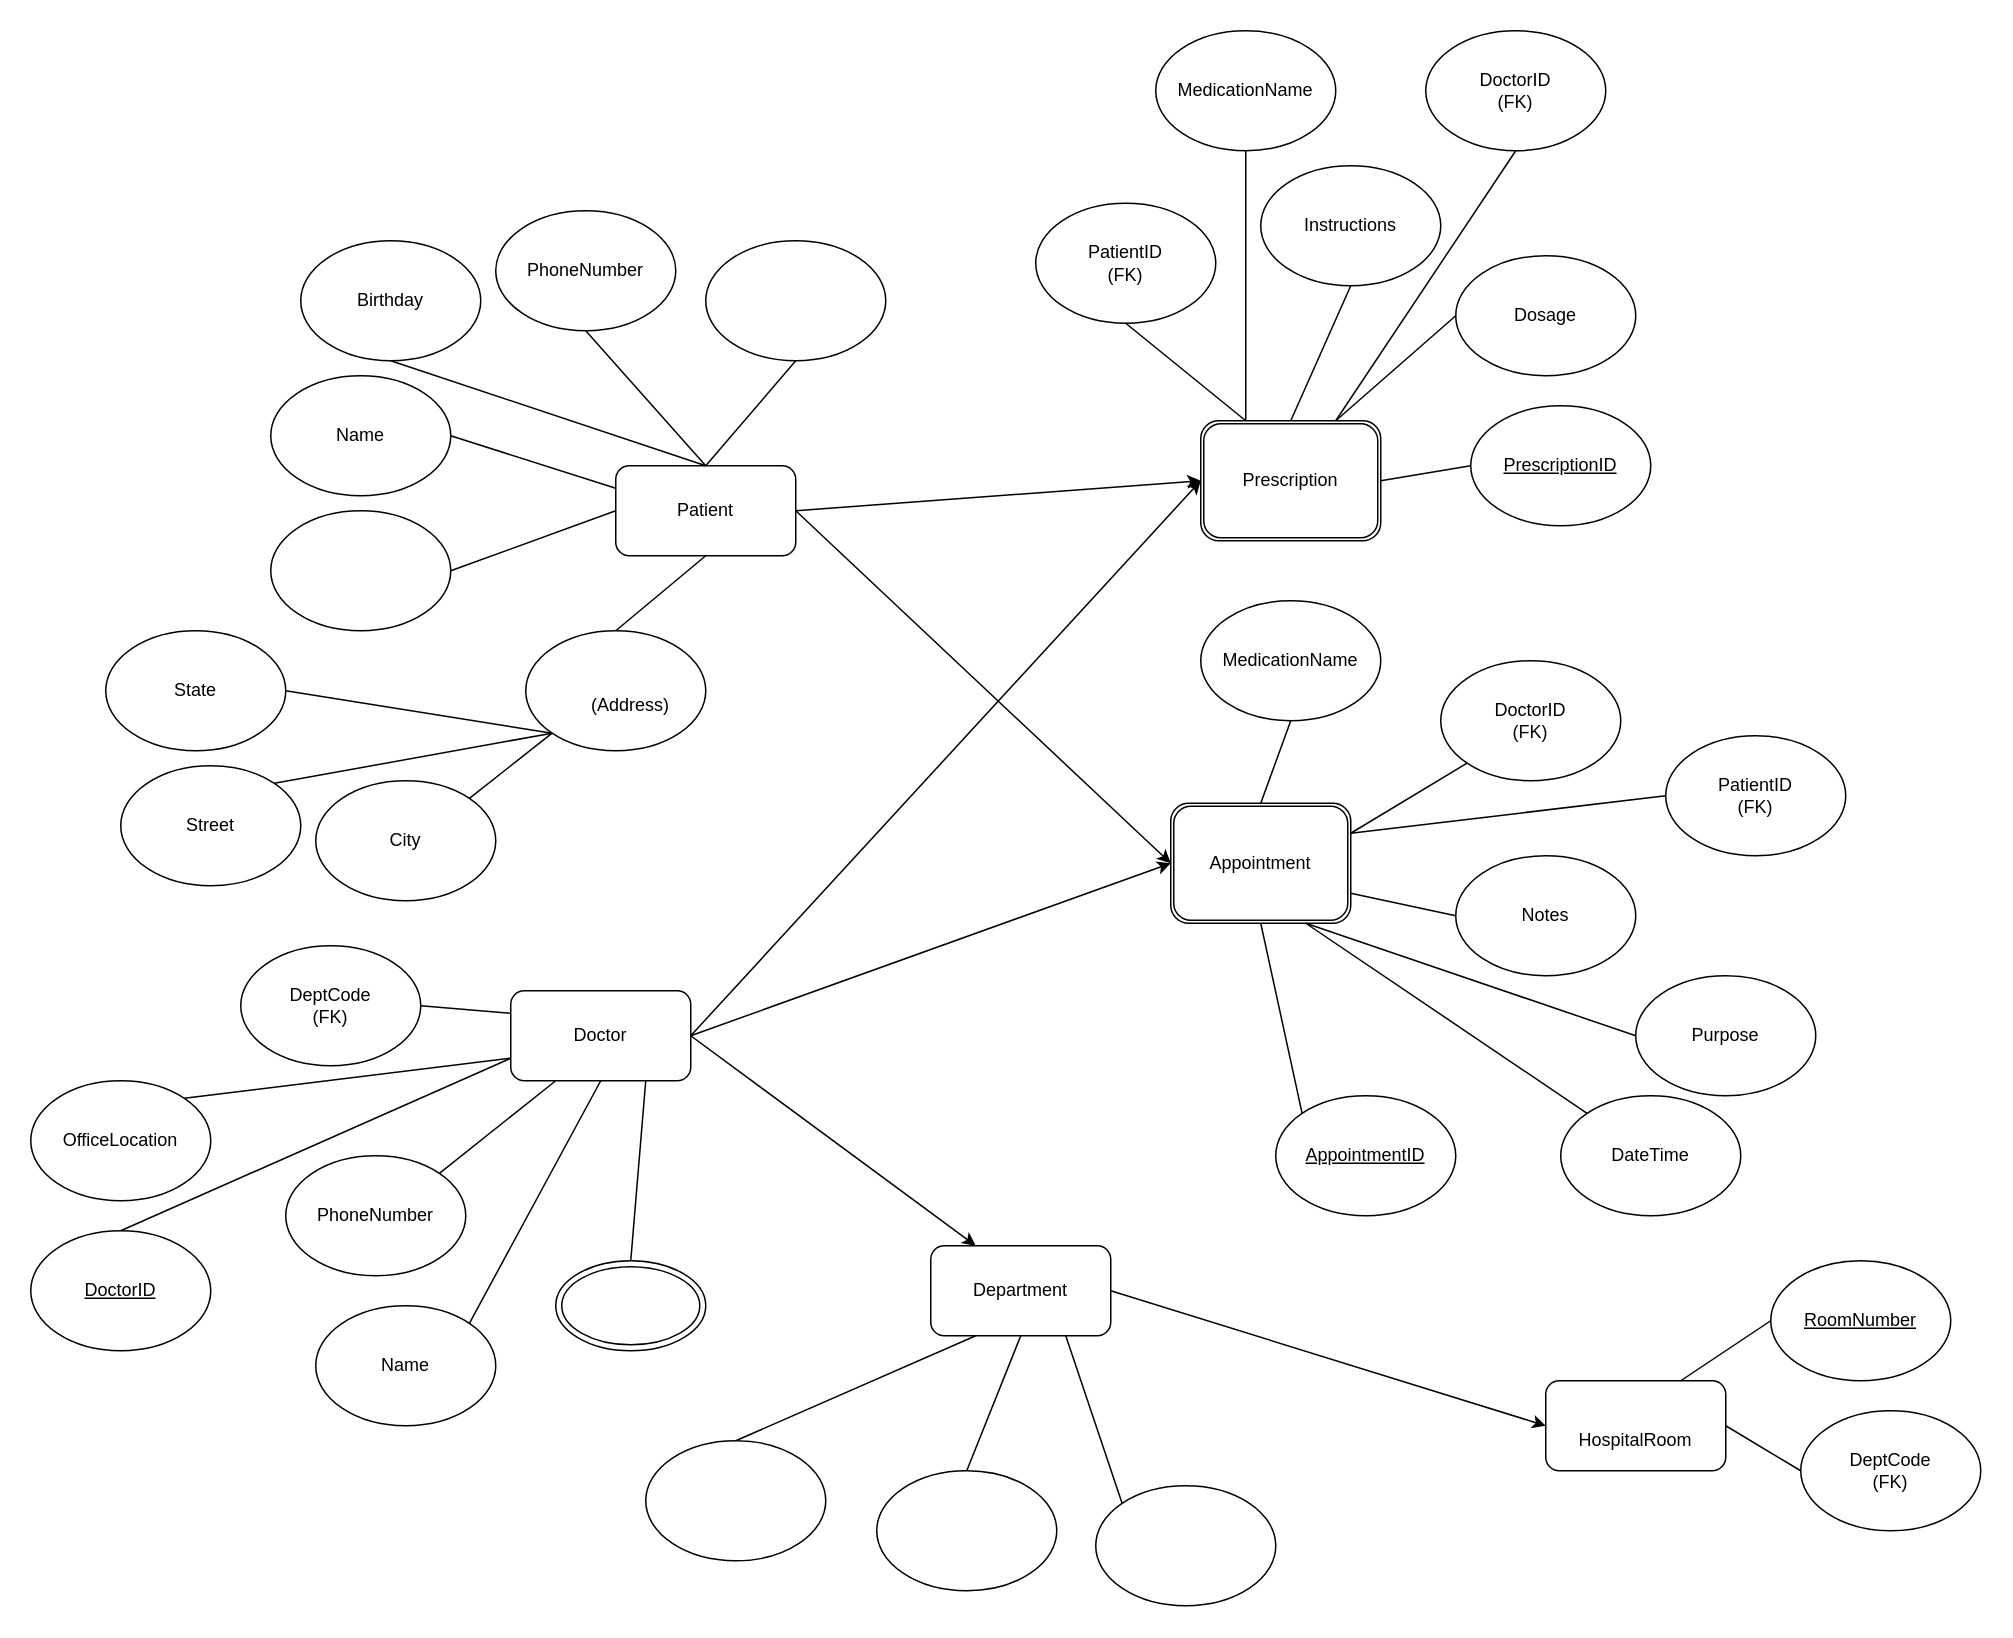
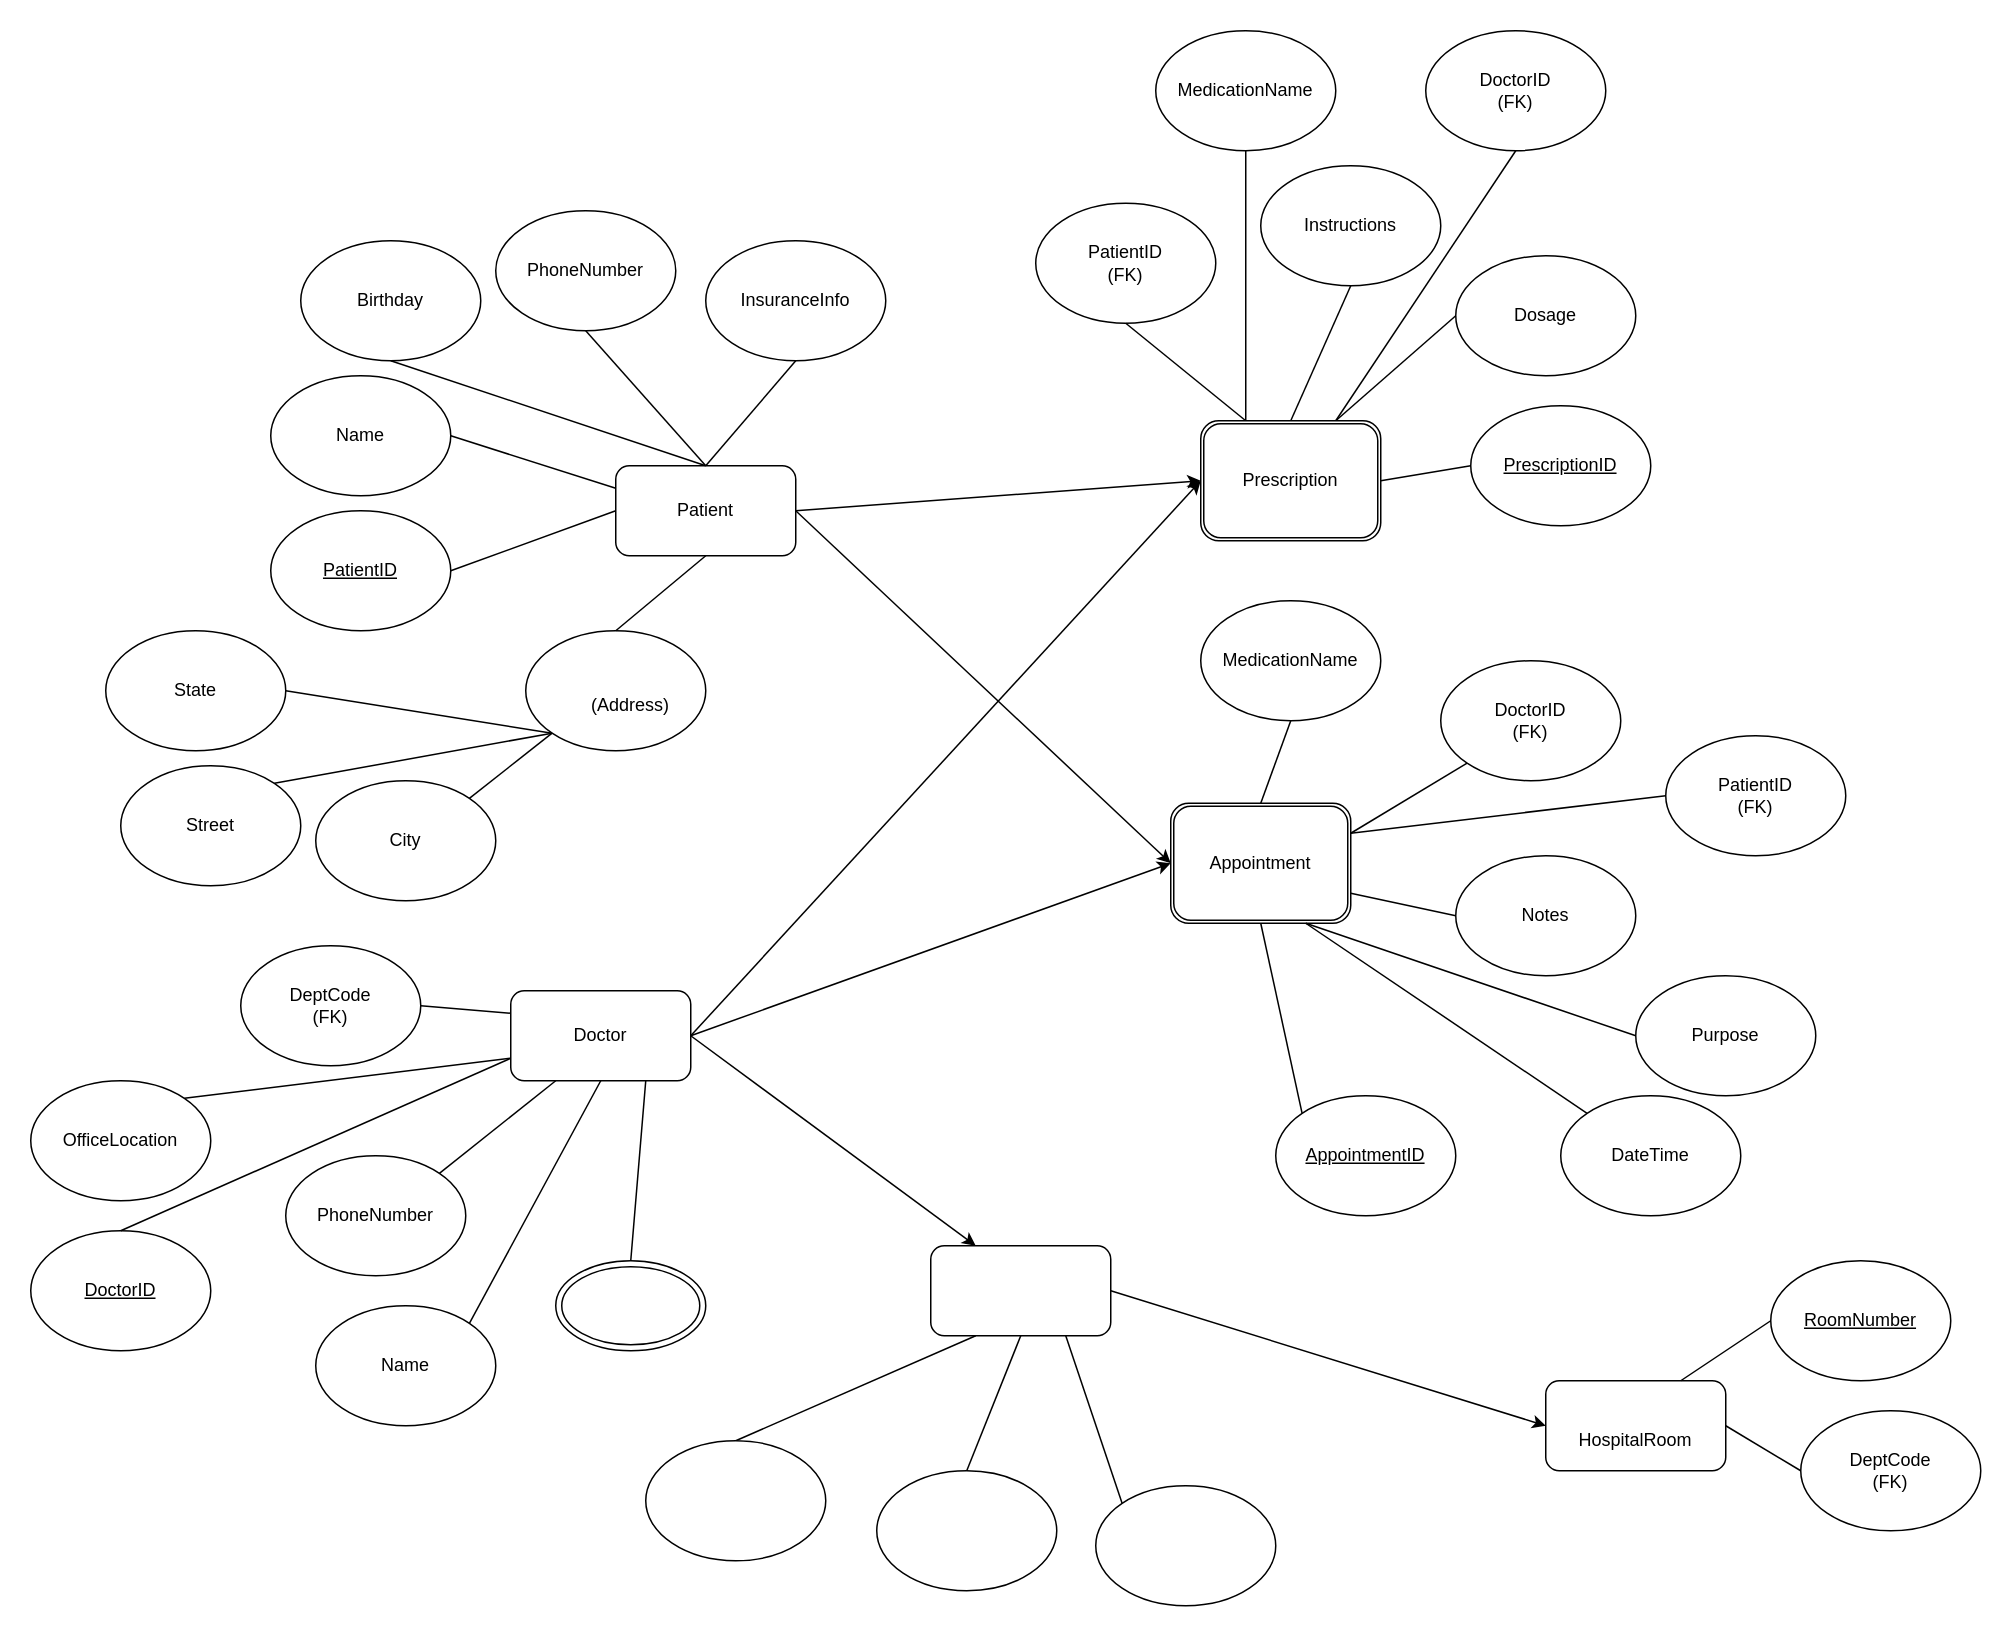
none -> (796, 301)
none -> (361, 571)
(1021, 1291) -> none
